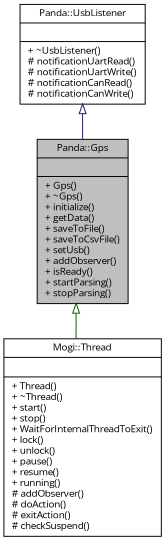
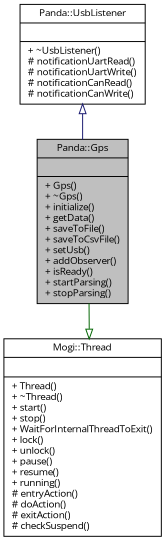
(76, 326) -> (89, 316)
(48, 494) -> (45, 494)
